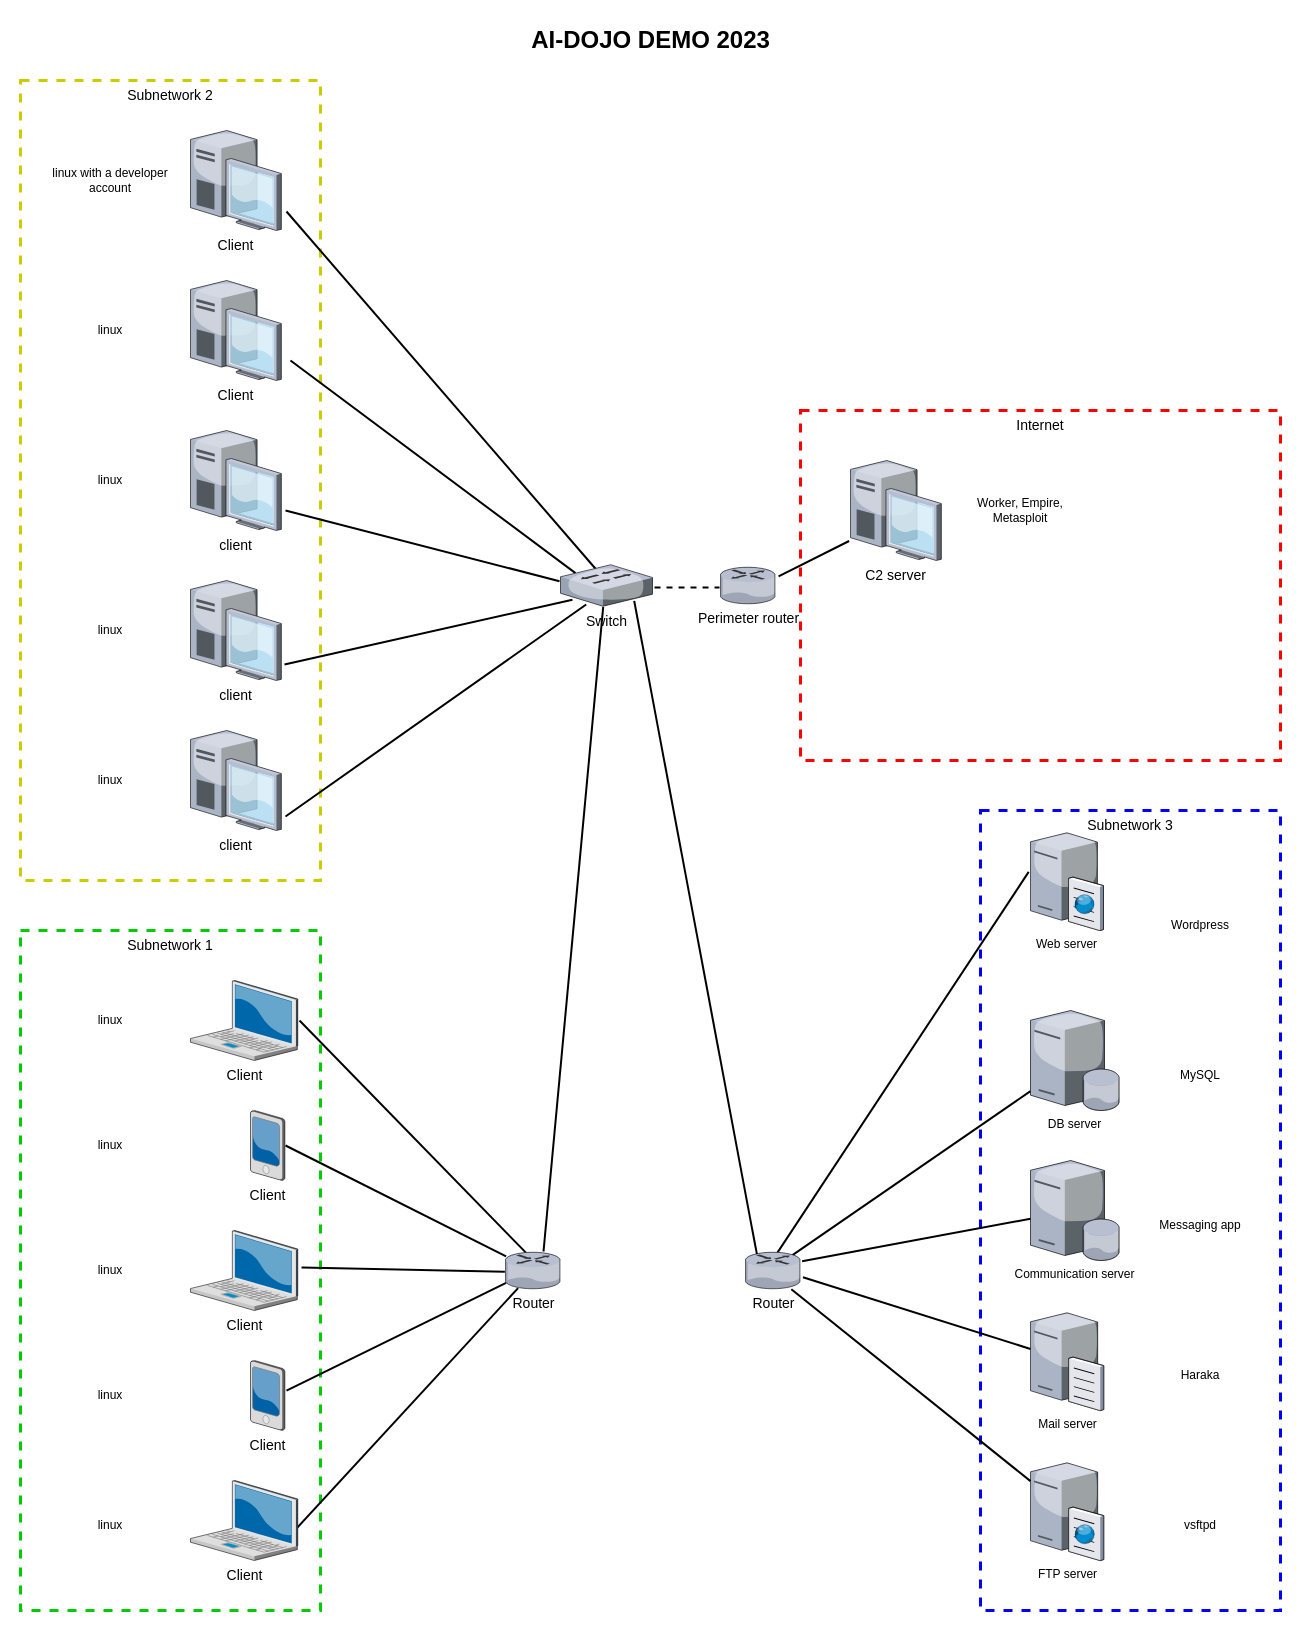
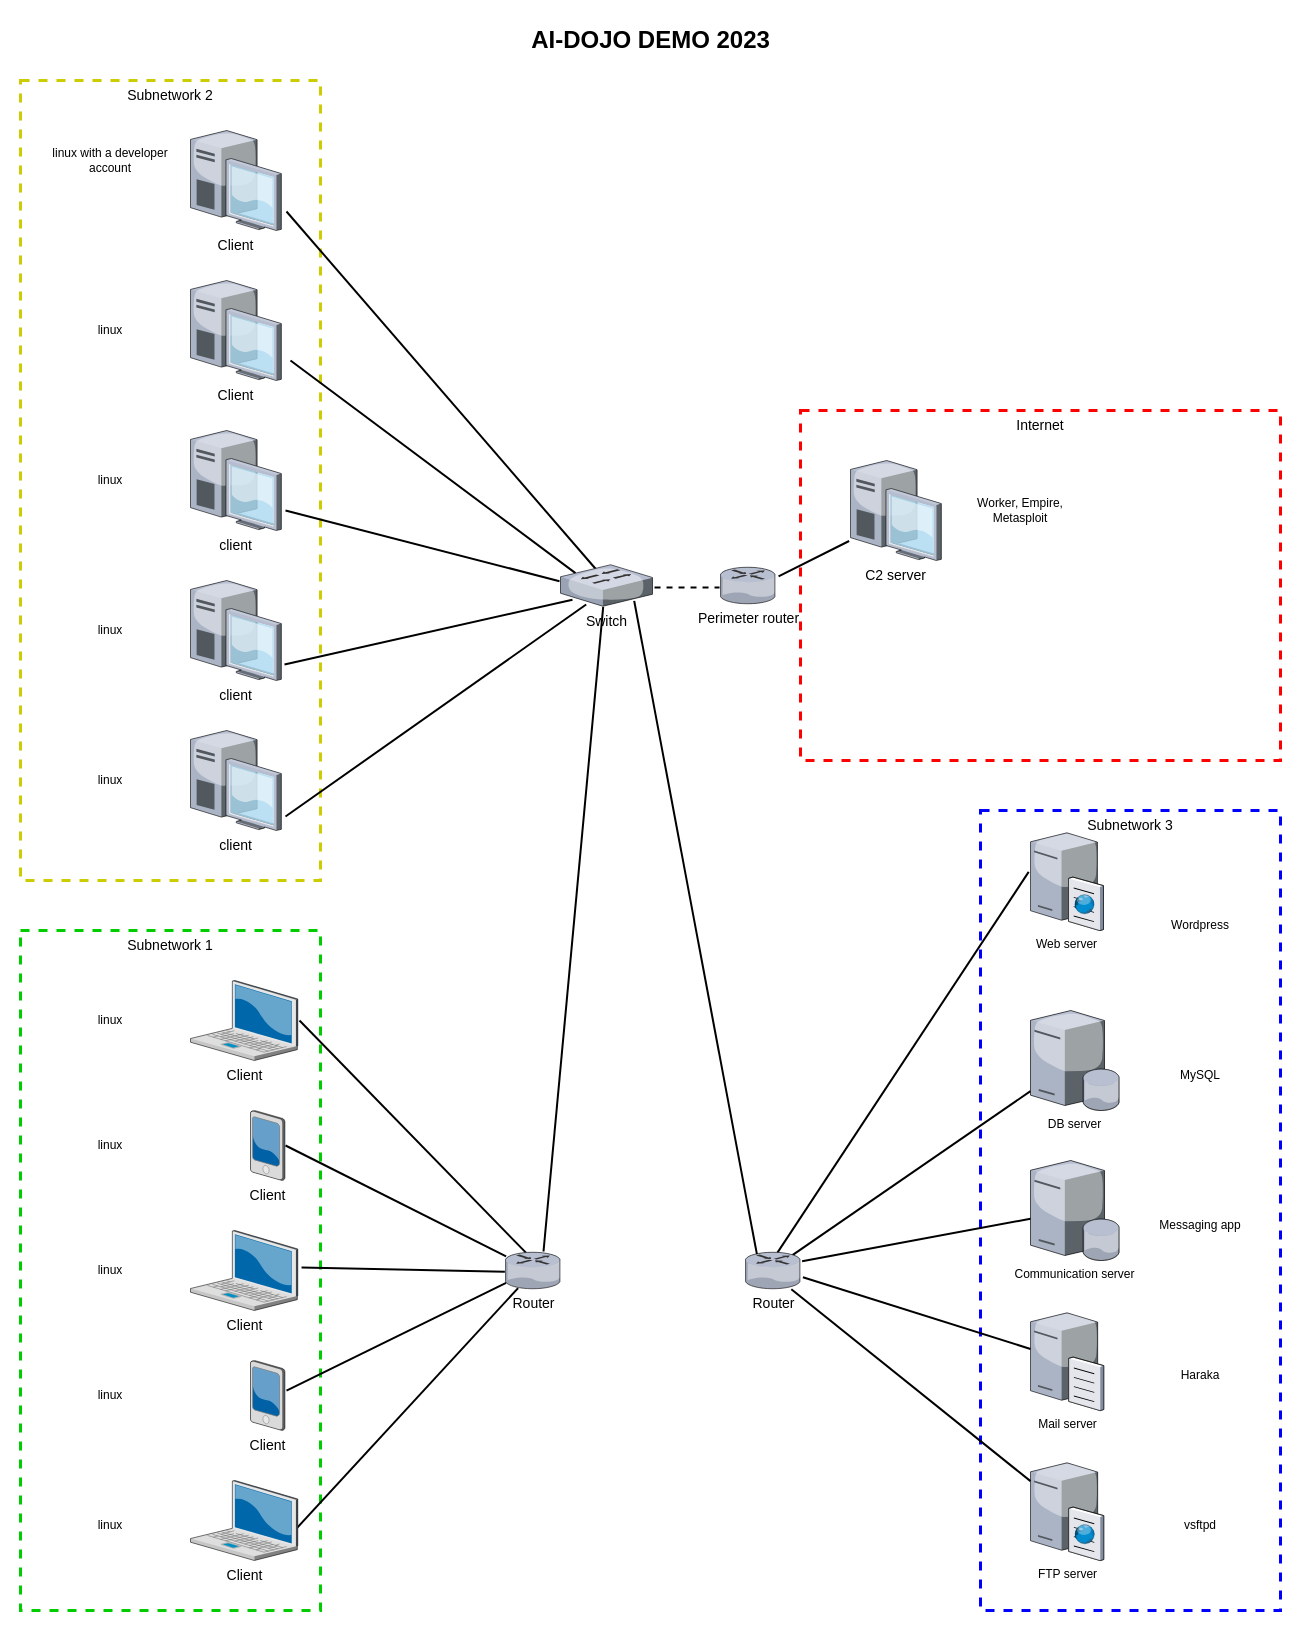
(111, 181) -> (111, 161)
